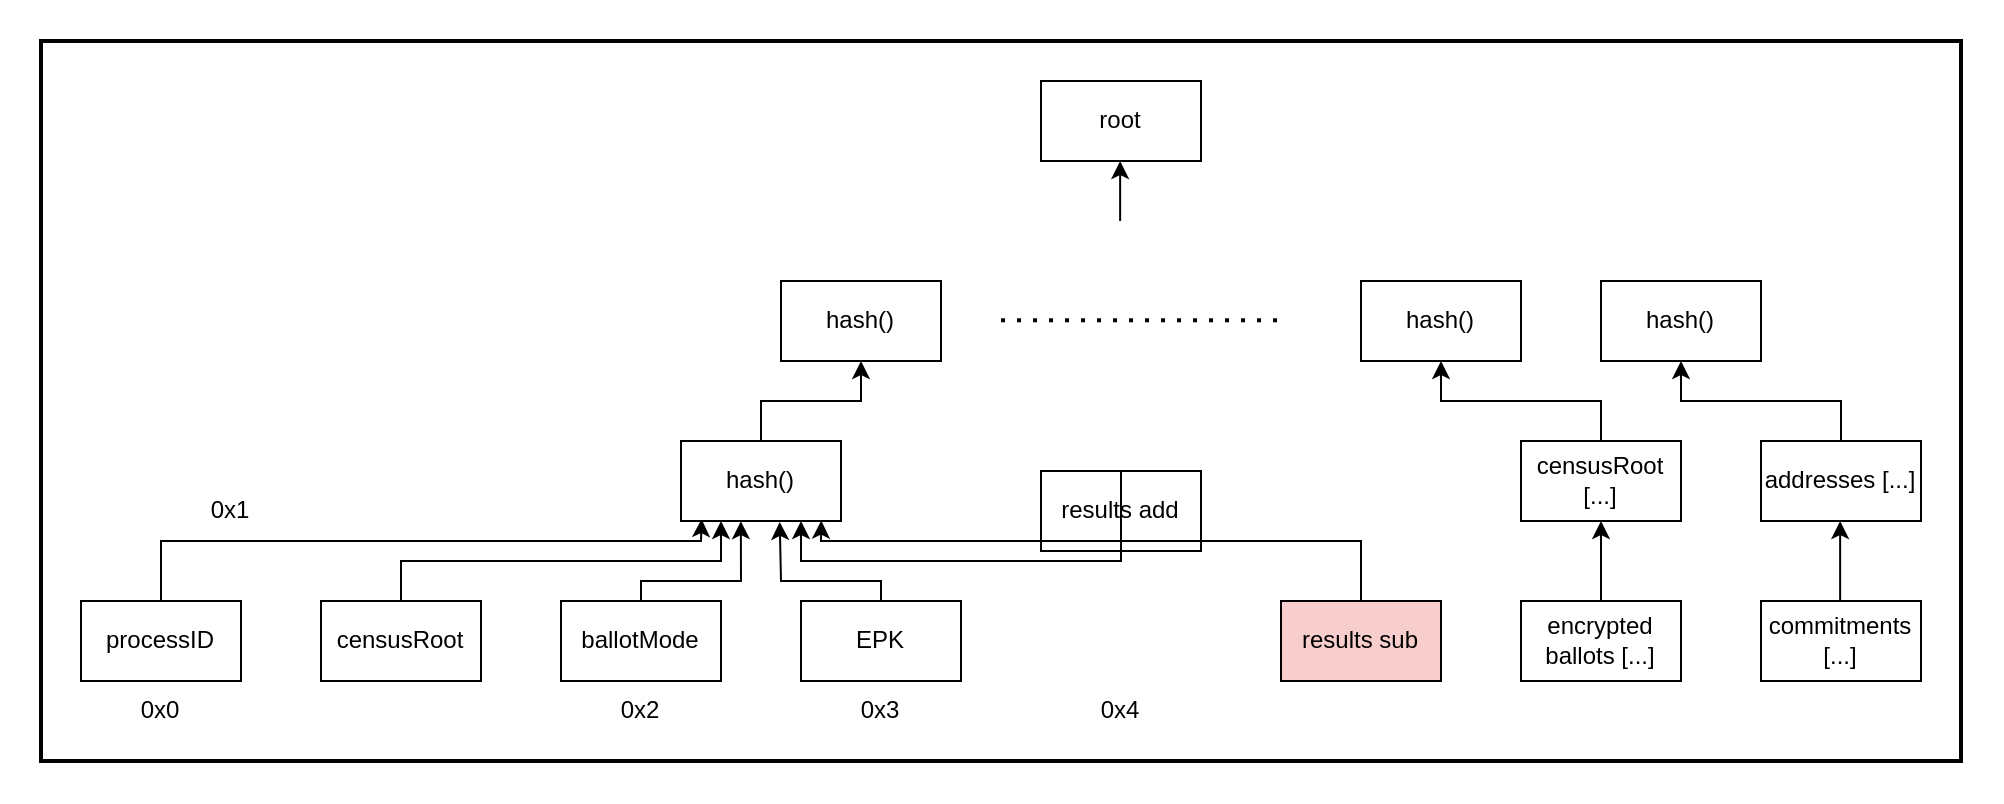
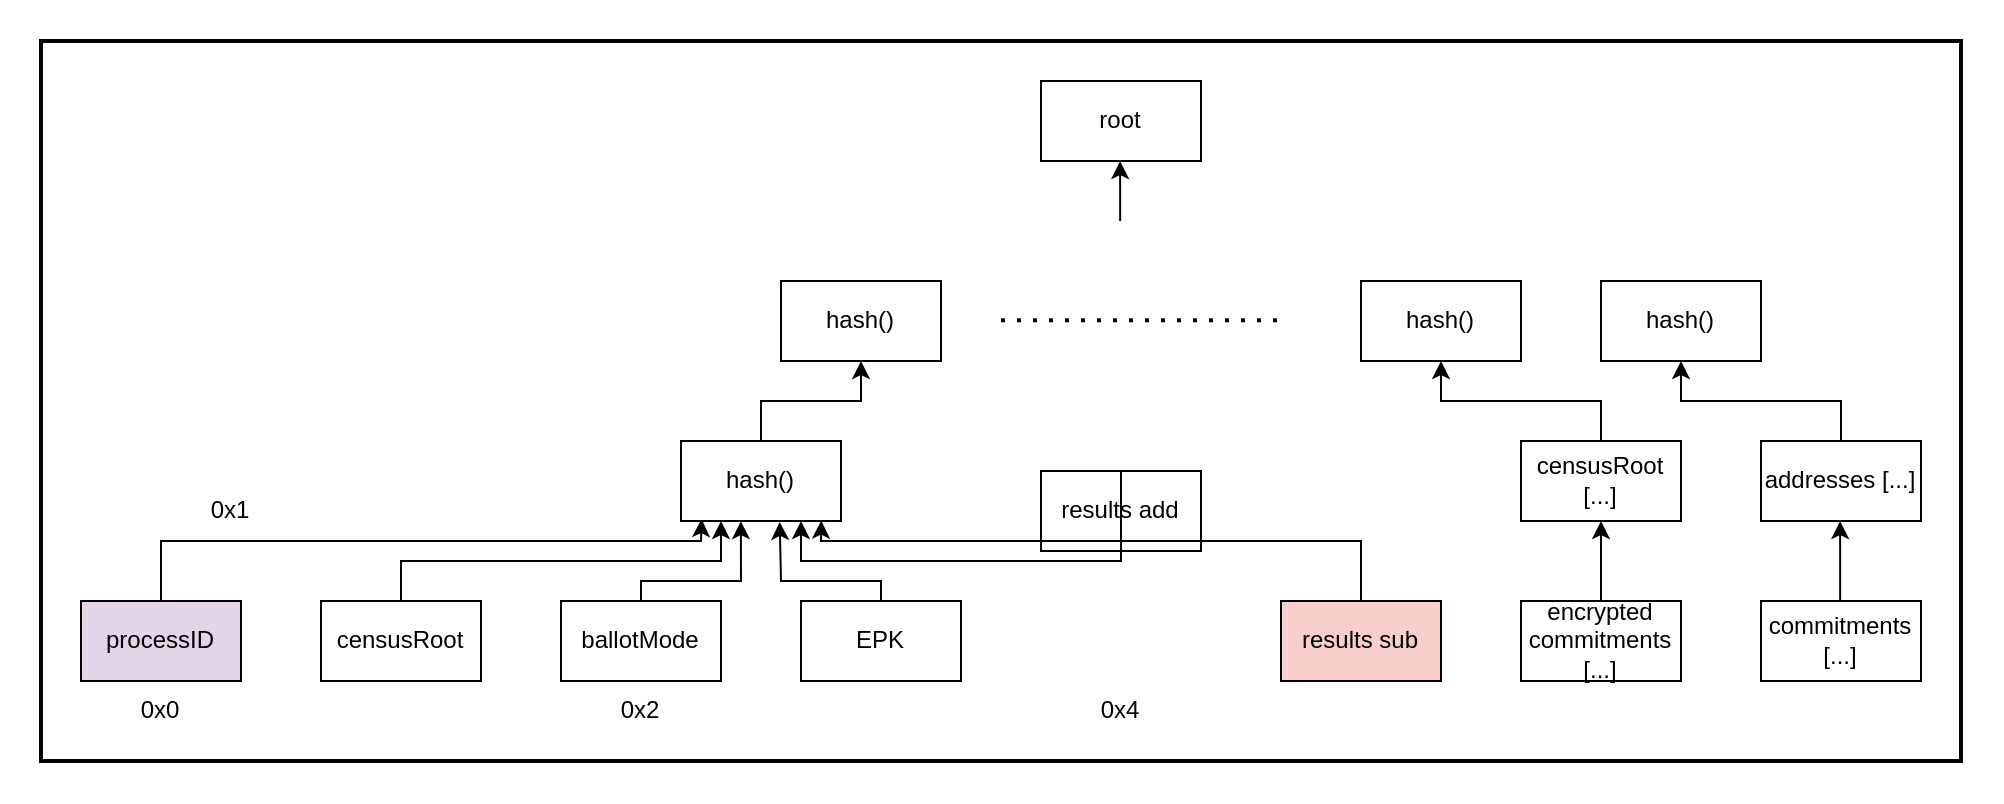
(161, 641) -> (161, 641)
(1601, 641) -> (1601, 641)
(881, 711) -> none
